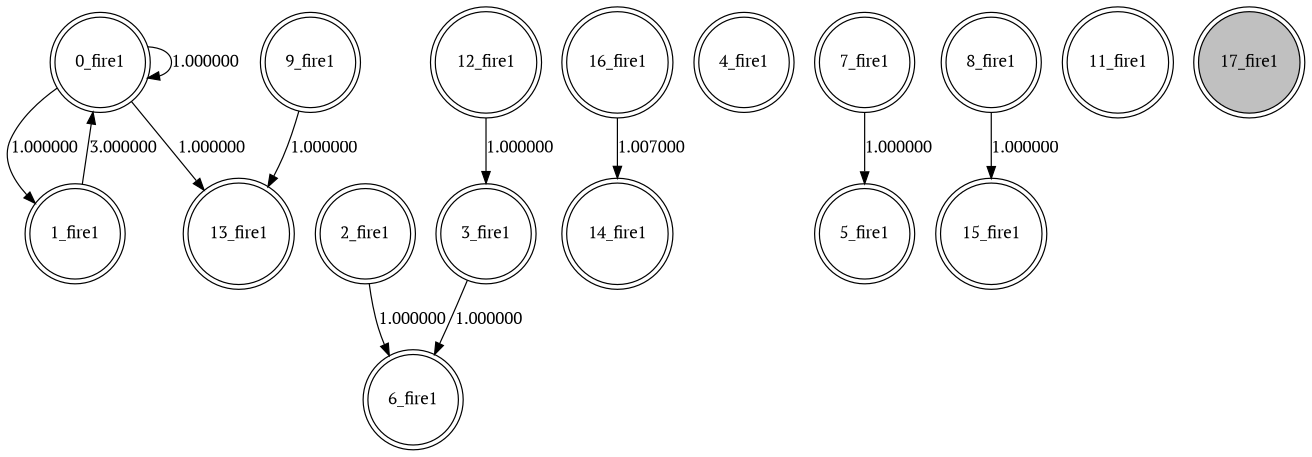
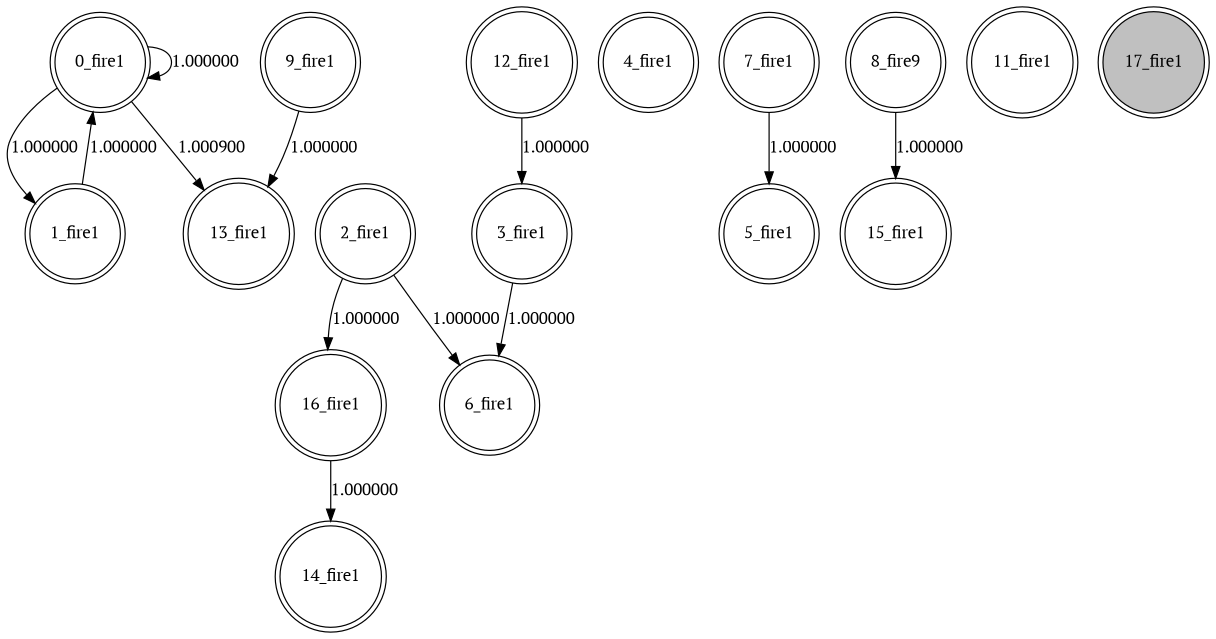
(991, 62) -> (896, 62)
(124, 148) -> (124, 148)
(212, 148) -> (212, 148)
(651, 148) -> (365, 491)
none -> (333, 307)
